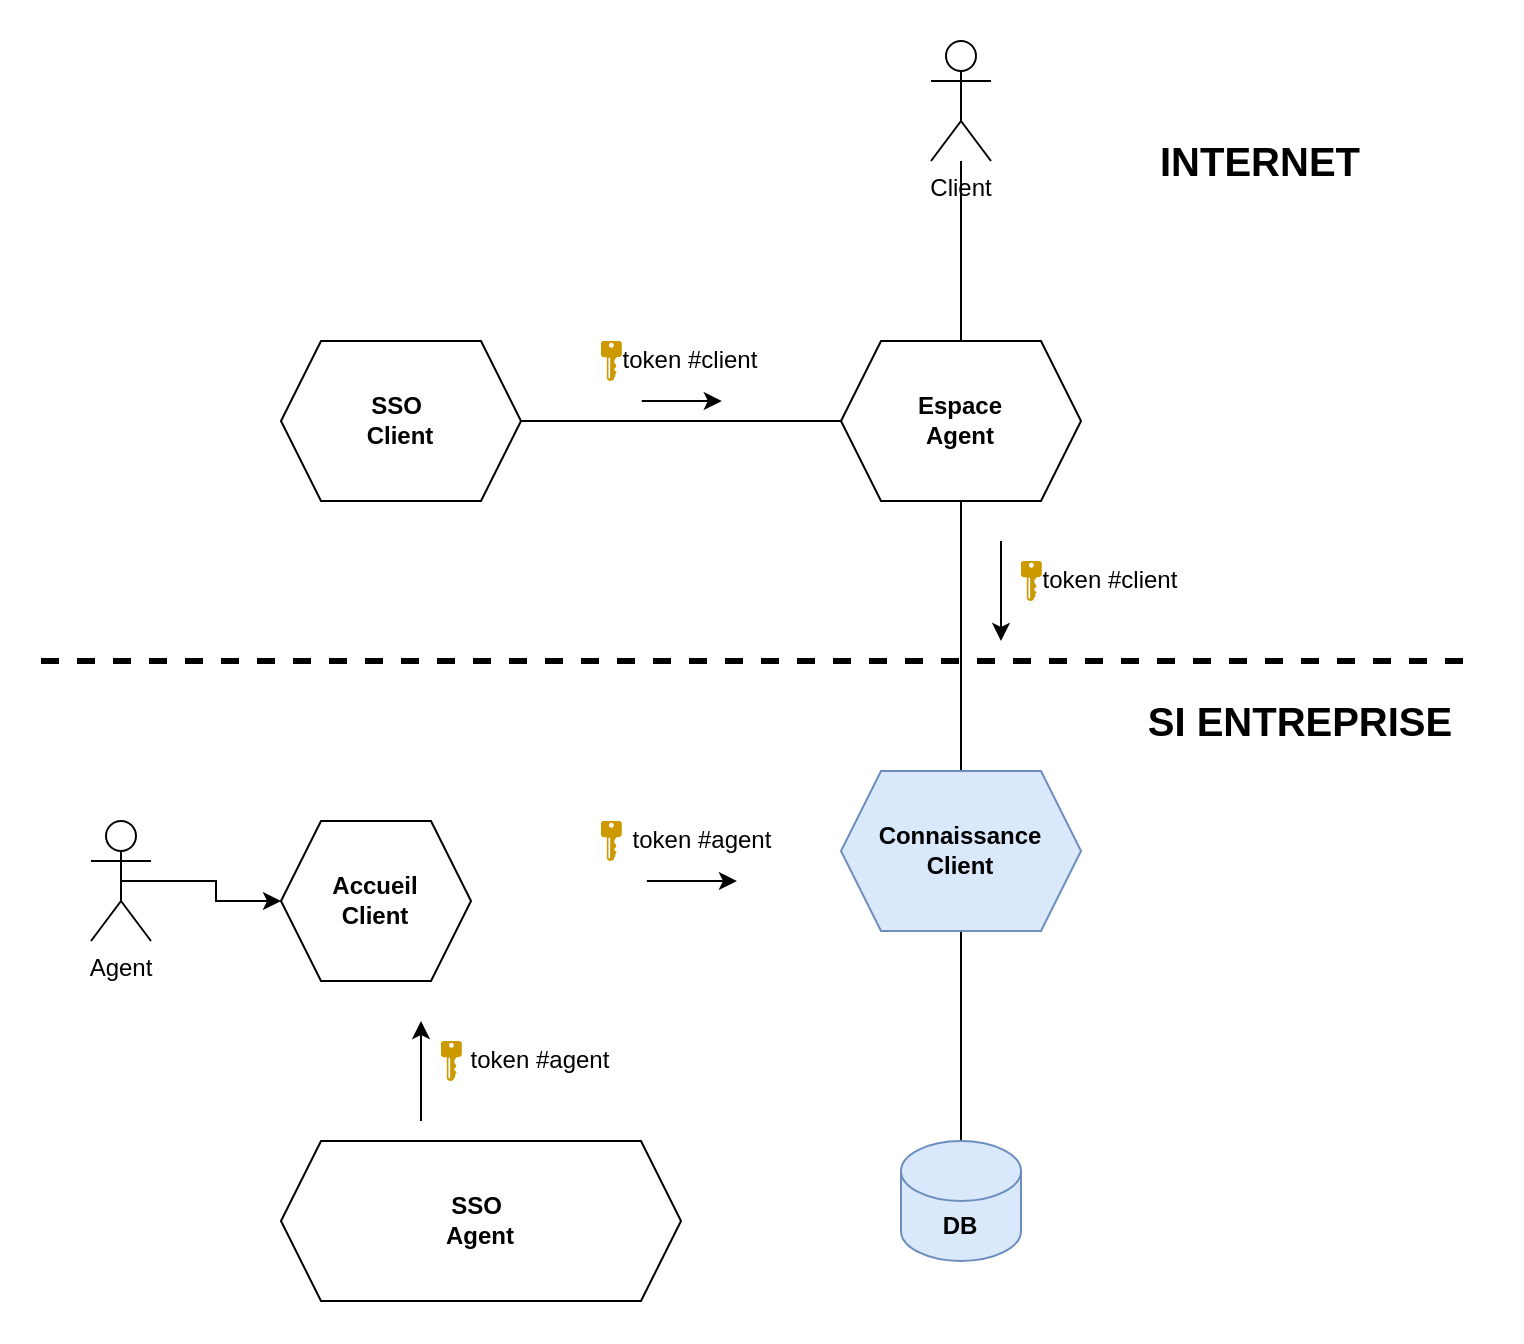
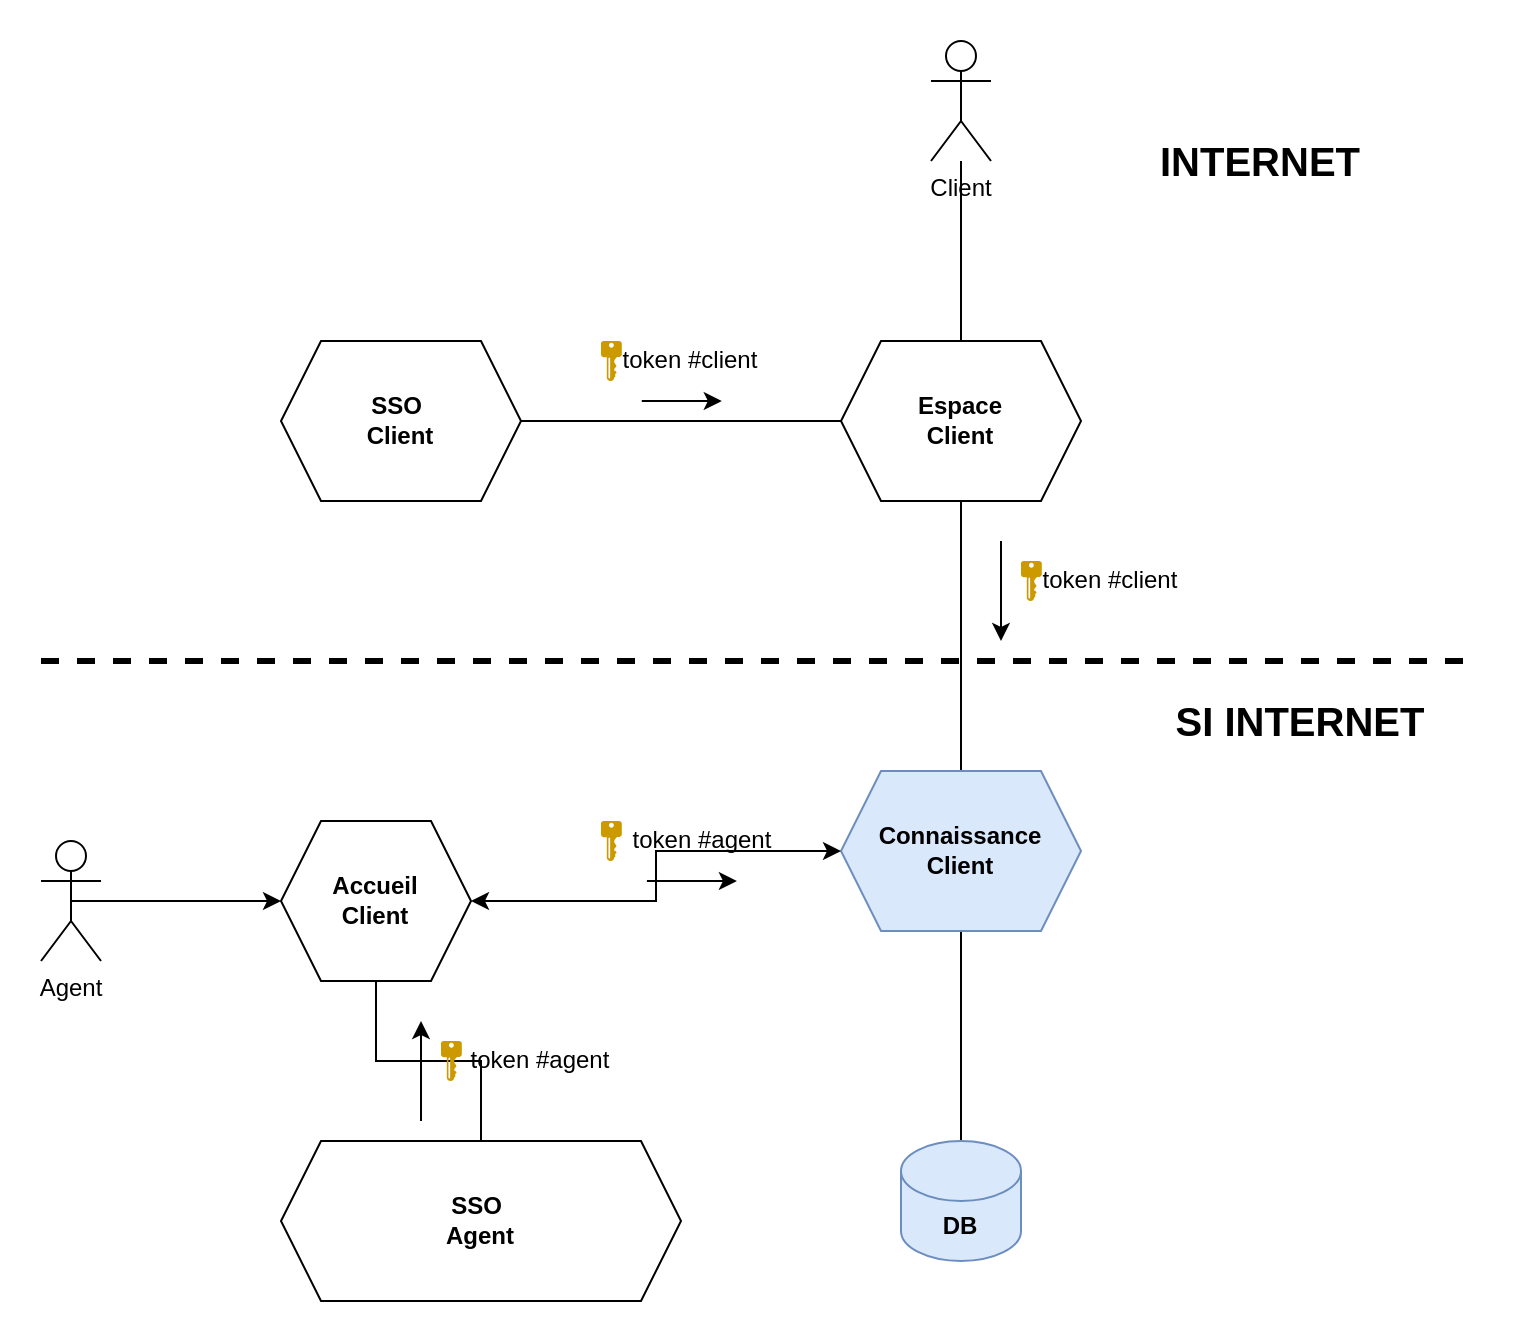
(961, 421) -> (961, 421)
(1301, 721) -> (1301, 721)
none -> (656, 876)
(121, 881) -> (71, 901)
none -> (428, 1061)
